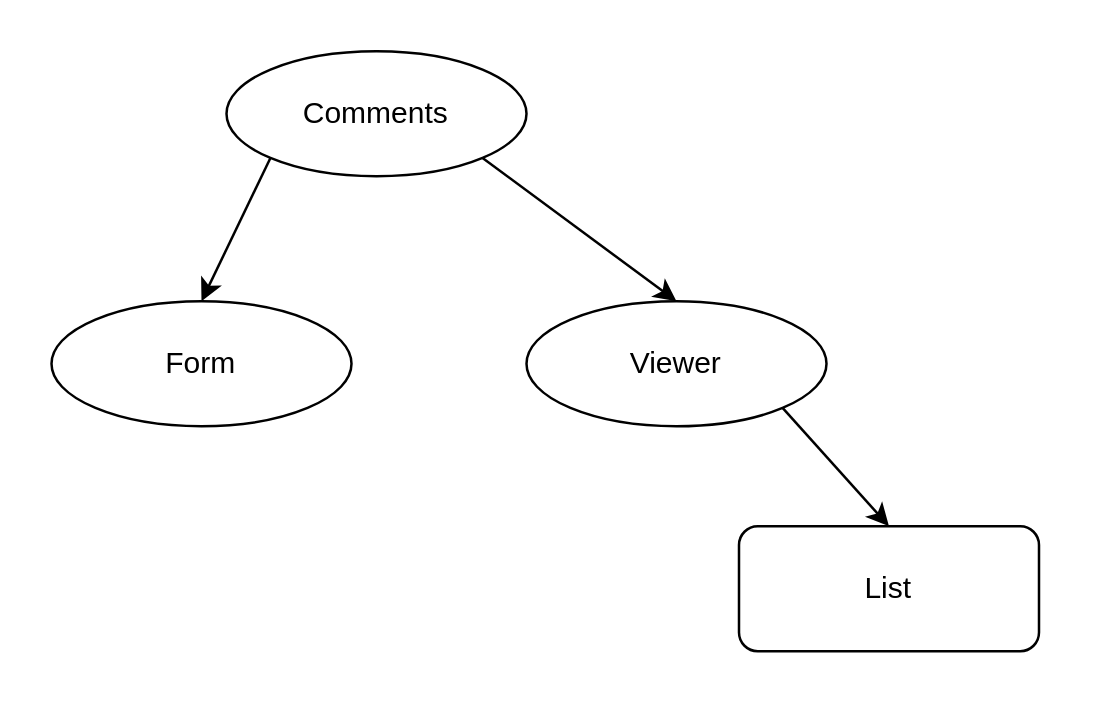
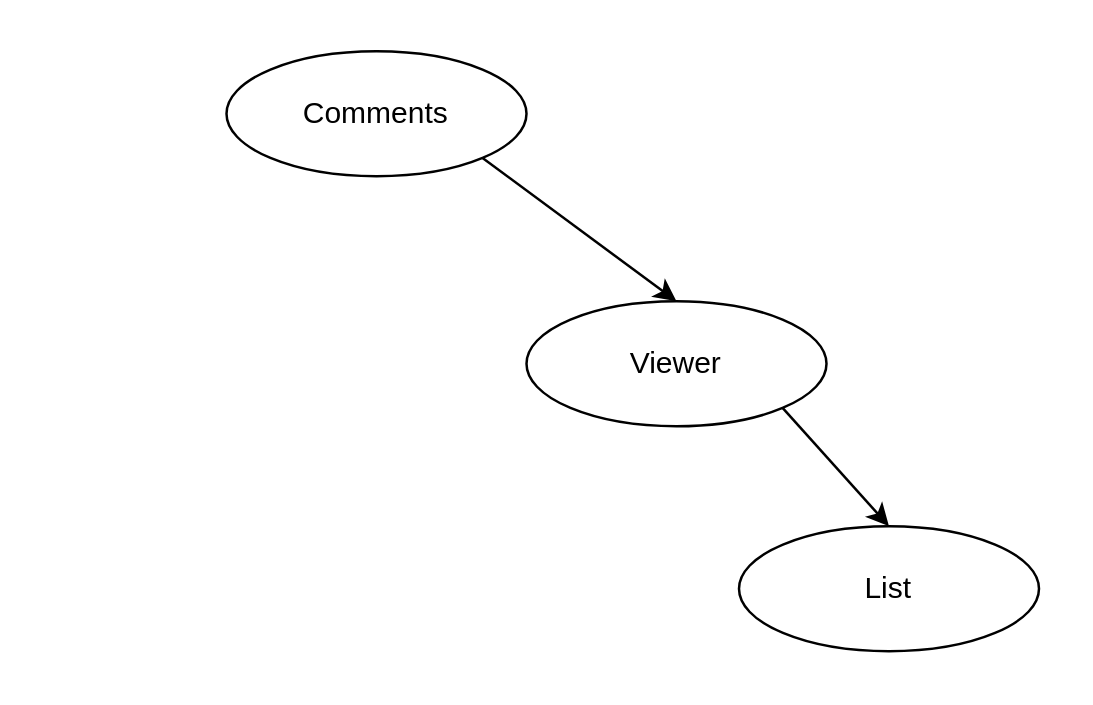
(239, 222) -> none
(201, 364) -> none
(889, 589) -> (889, 589)
